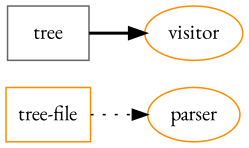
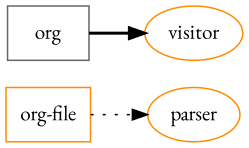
(48, 33) -> (48, 33)
(48, 115) -> (48, 115)
